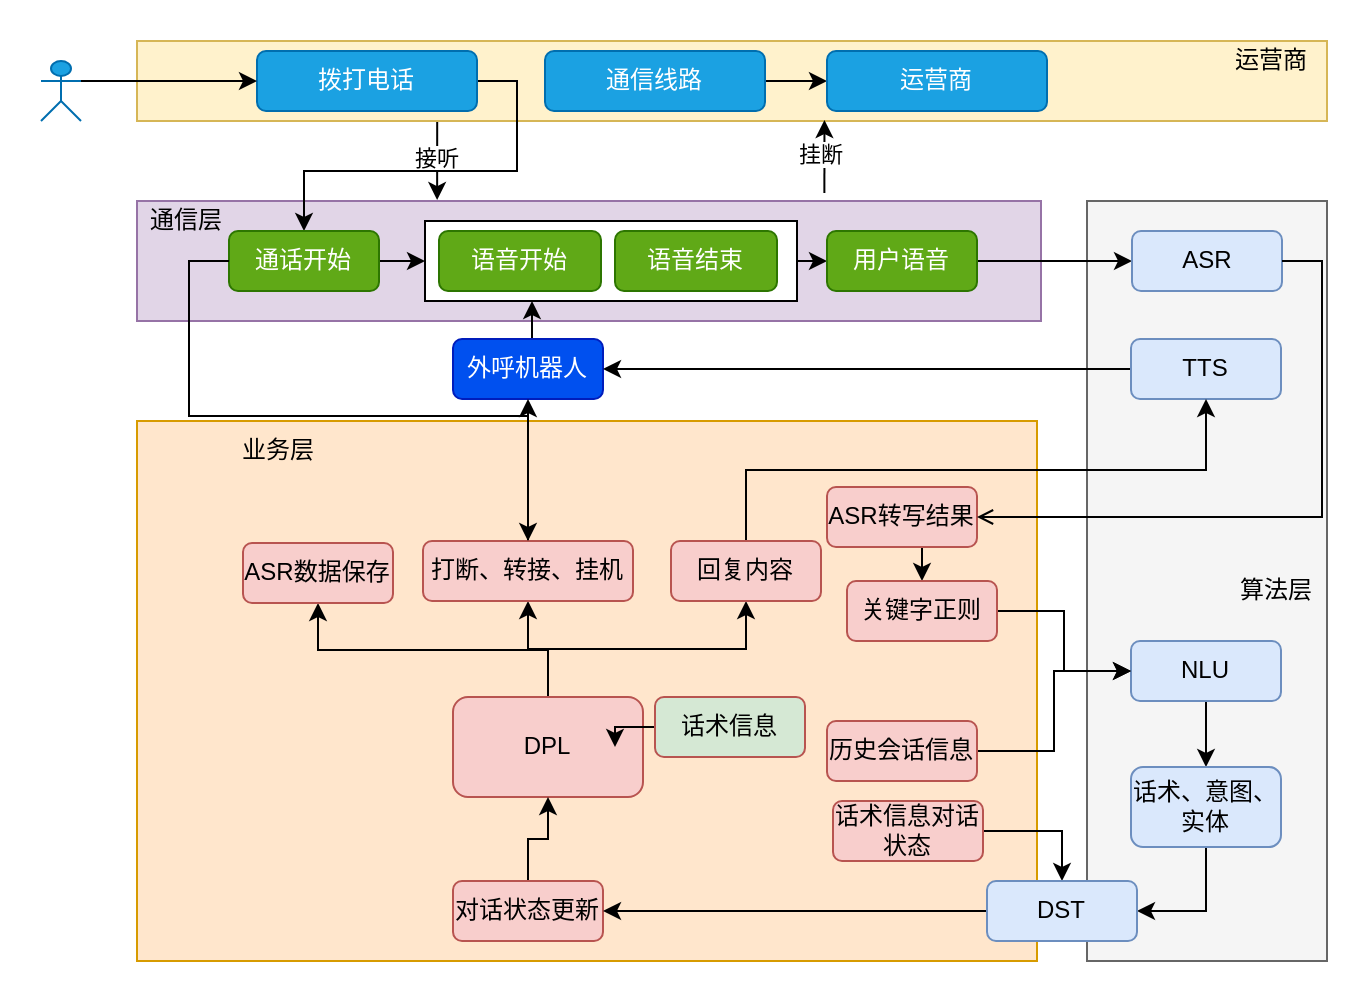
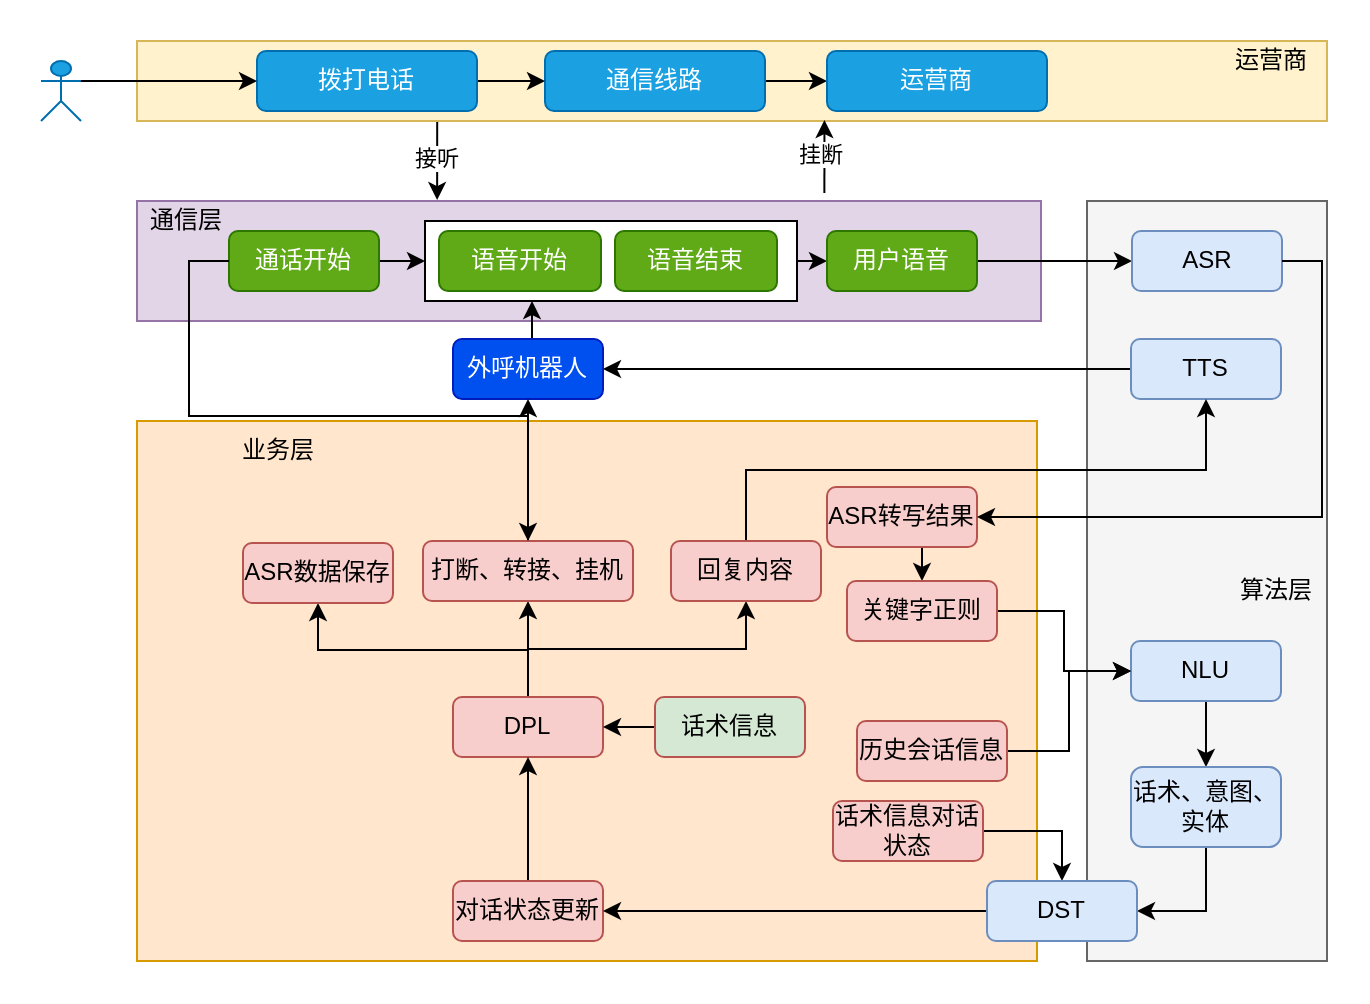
(434, 171) -> (523, 81)
(988, 517) -> (992, 517)
(548, 747) -> (528, 727)
(902, 751) -> (932, 751)
